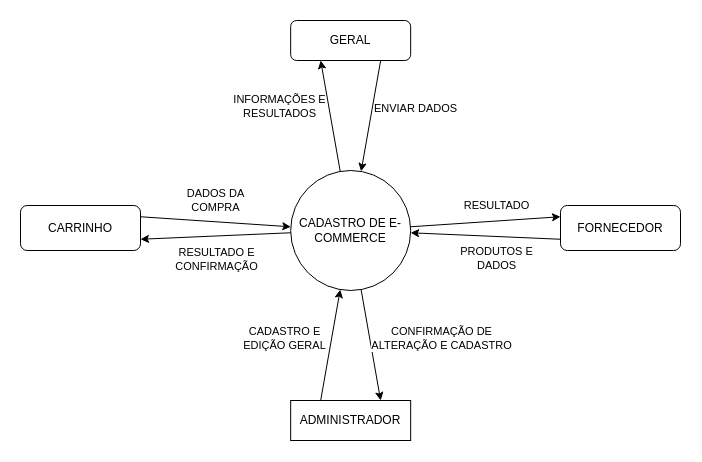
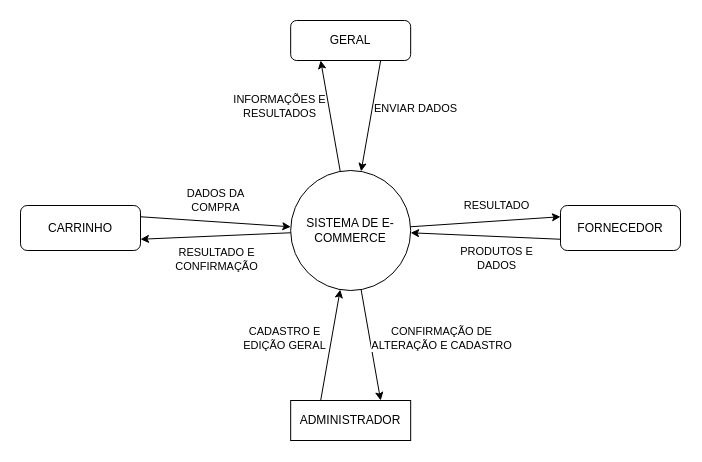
(351, 231) -> (351, 231)
